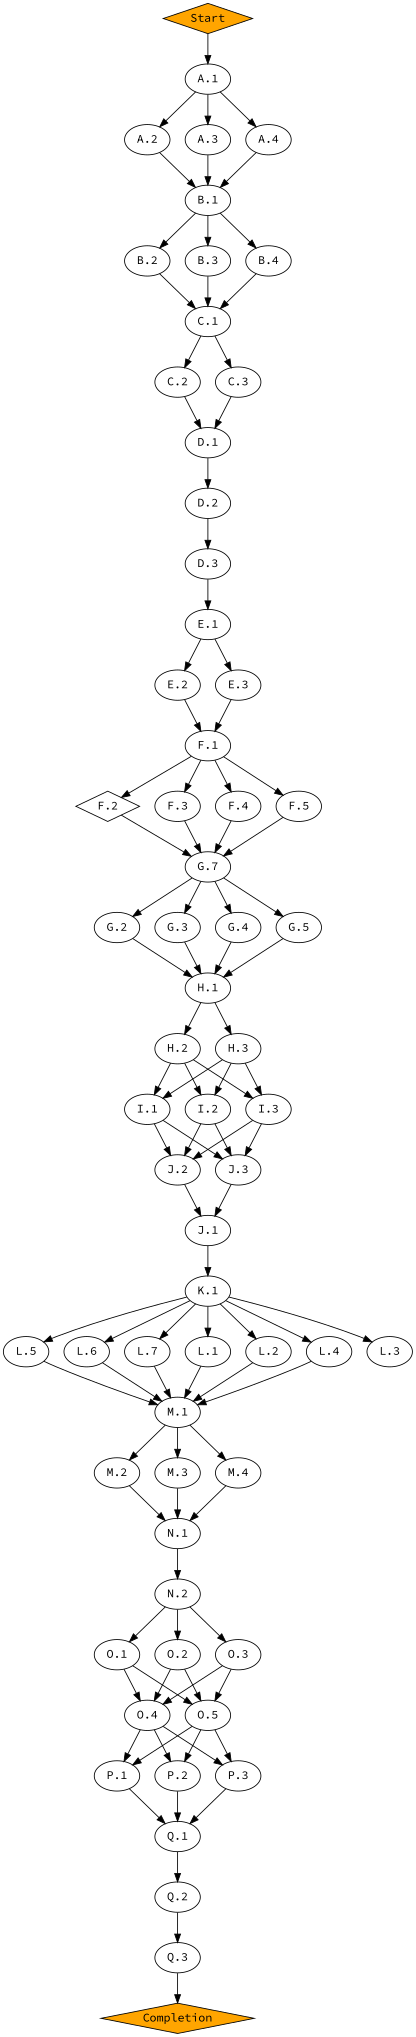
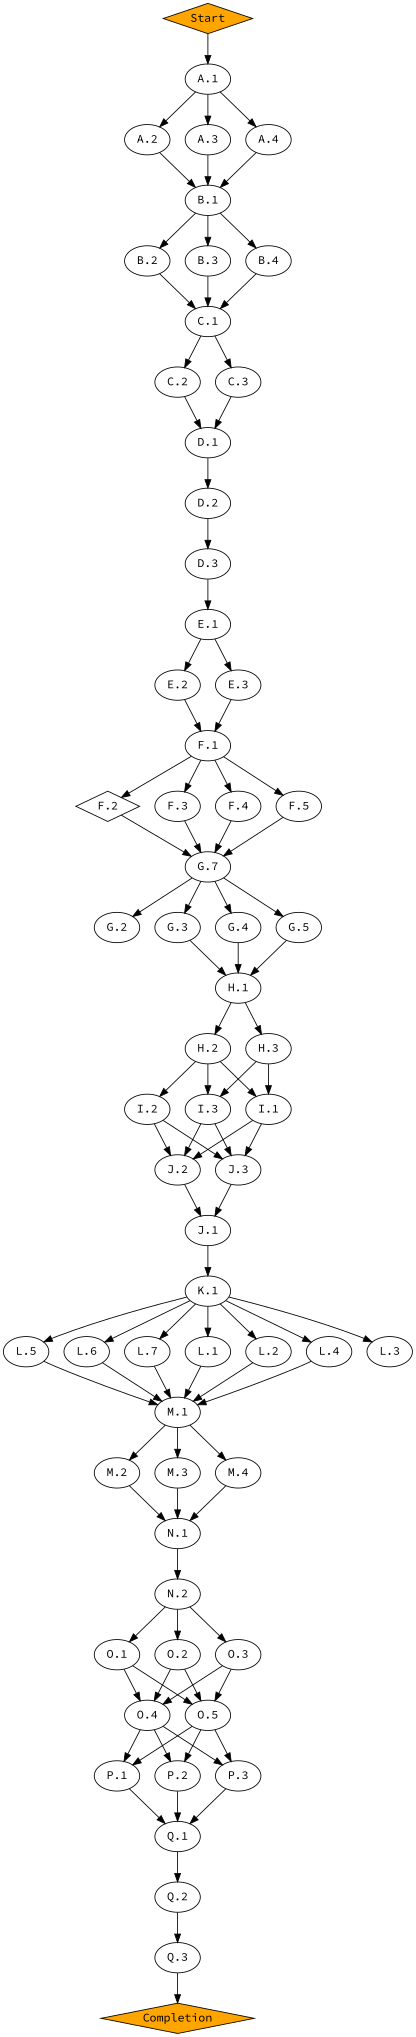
(159, 956) -> none
(226, 1074) -> none
